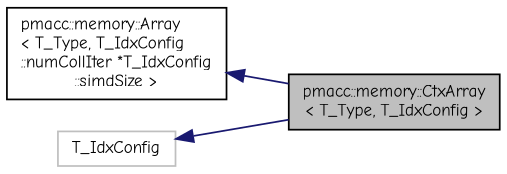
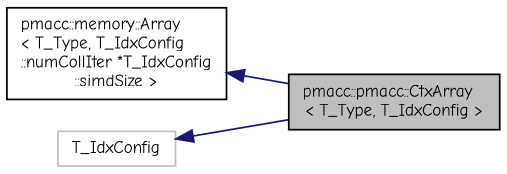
(394, 102) -> (394, 102)
